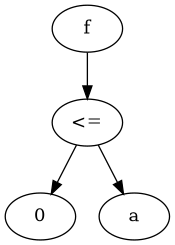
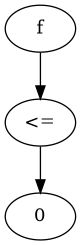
(134, 216) -> none
